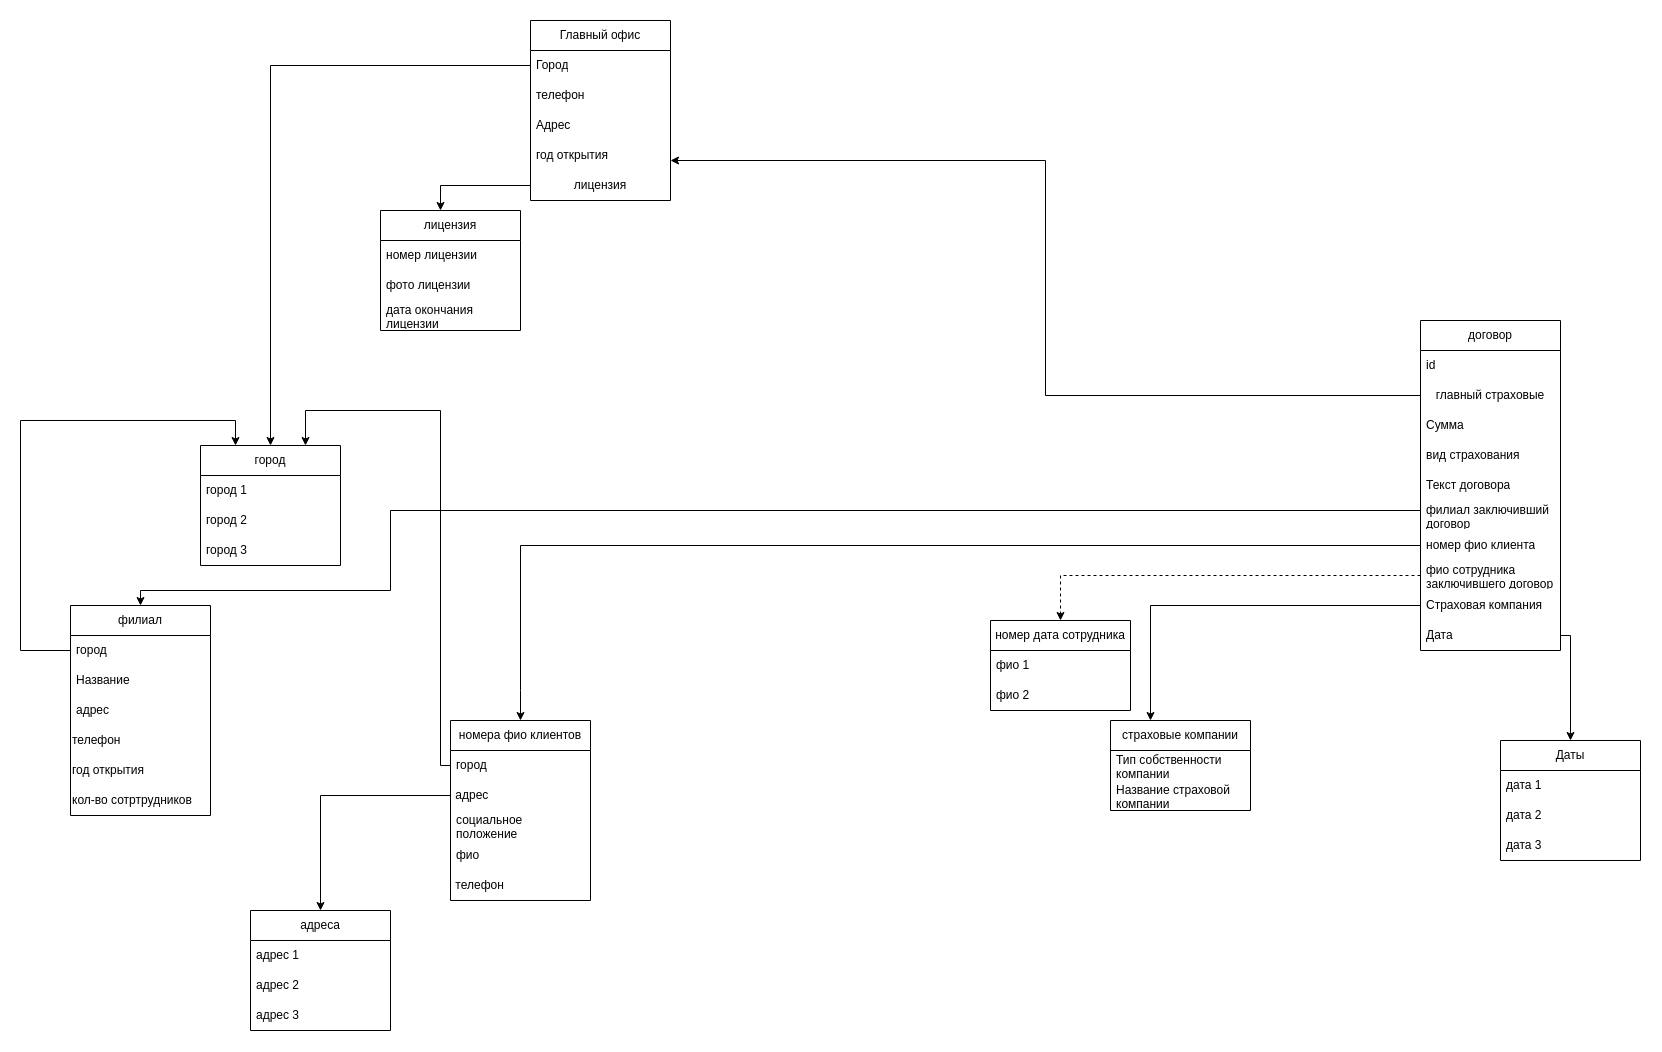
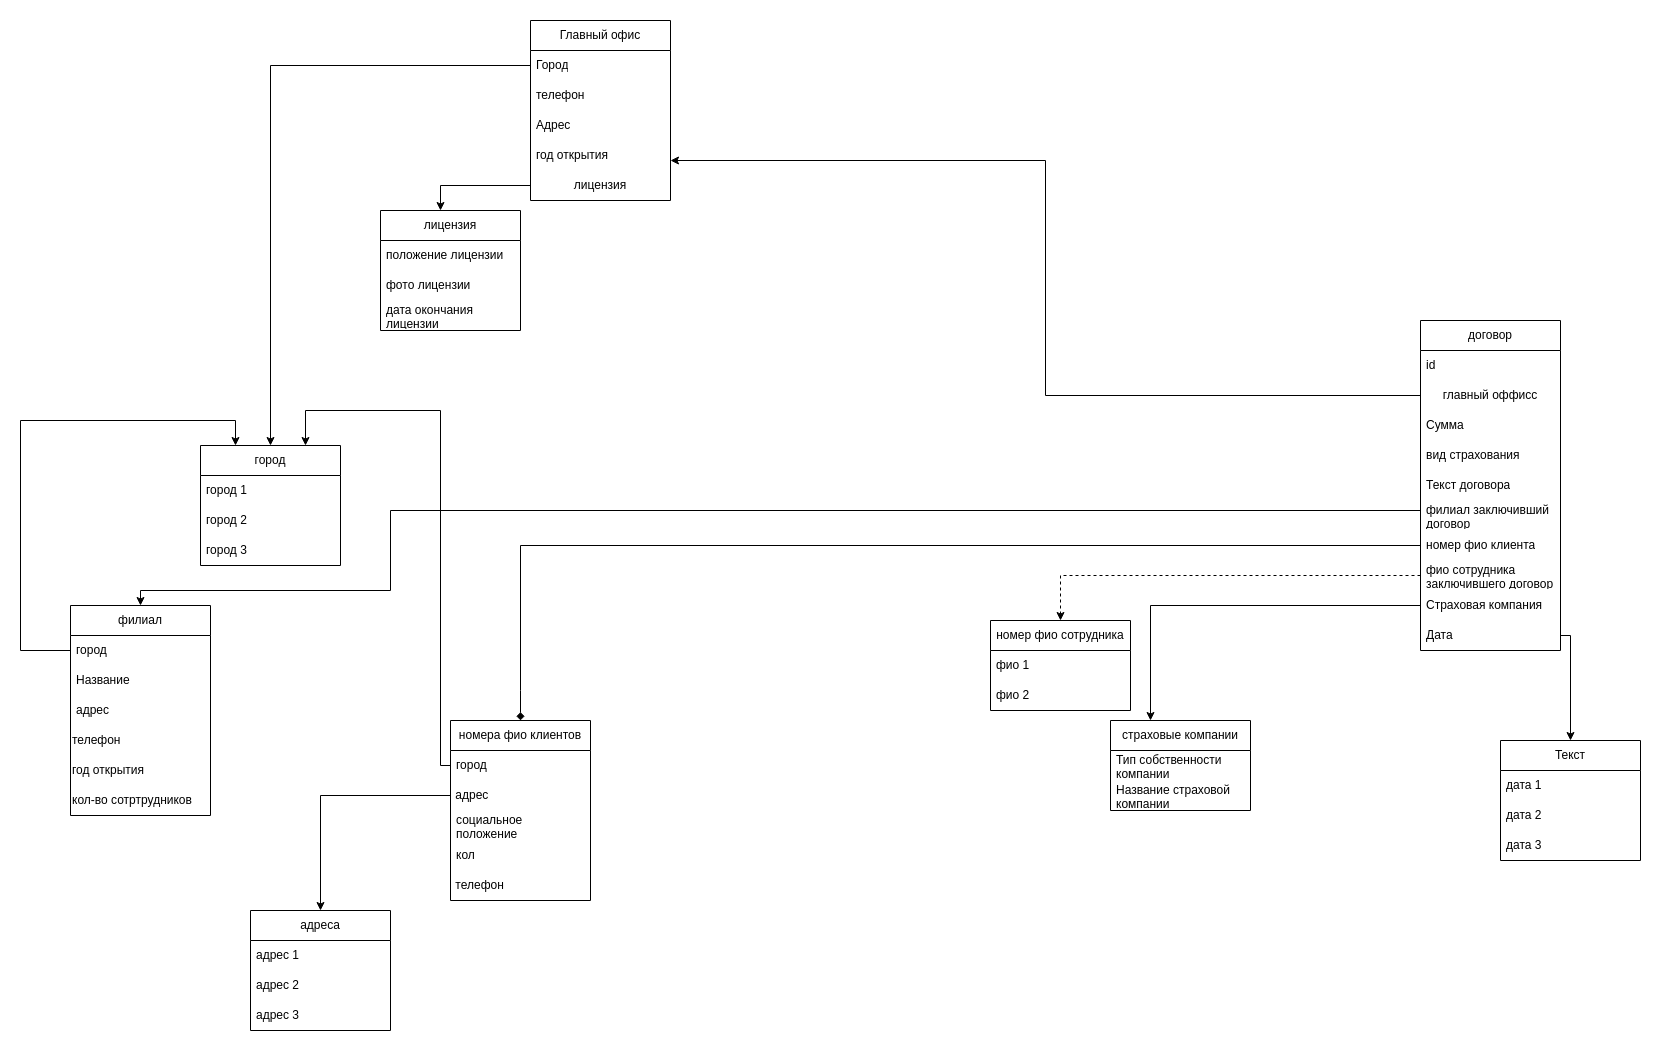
(432, 256) -> (445, 256)
(1491, 396) -> (1491, 396)
(1061, 636) -> (1061, 636)
(521, 712) -> (521, 712)
(1571, 756) -> (1571, 756)
(467, 856) -> (467, 856)
